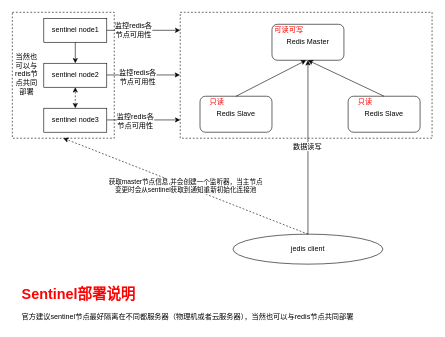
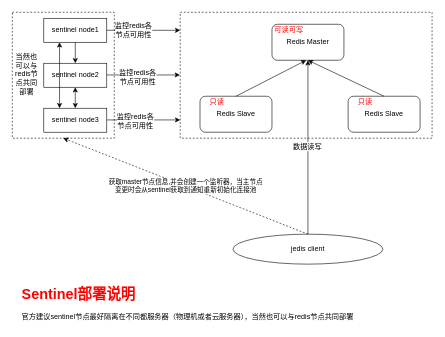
none -> (60, 75)
(75, 98) -> (75, 98)
